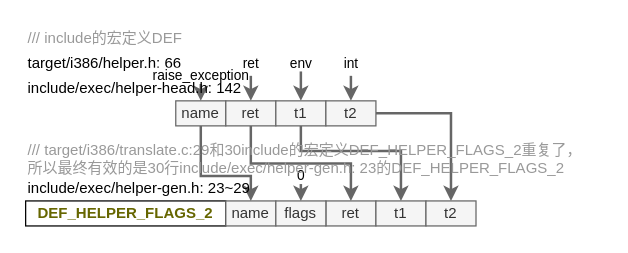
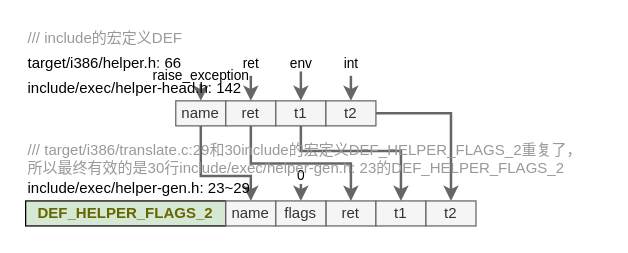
(126, 213) -> (126, 213)
